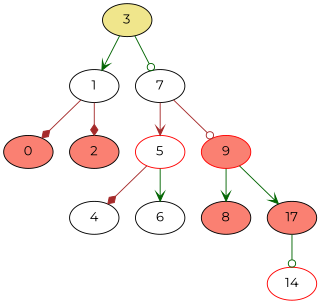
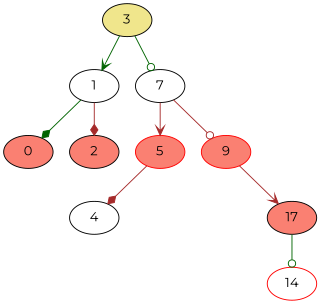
(65, 115) -> (65, 115)
(160, 152) -> (160, 152)
(256, 182) -> (256, 182)
(160, 218) -> none
(226, 218) -> none
